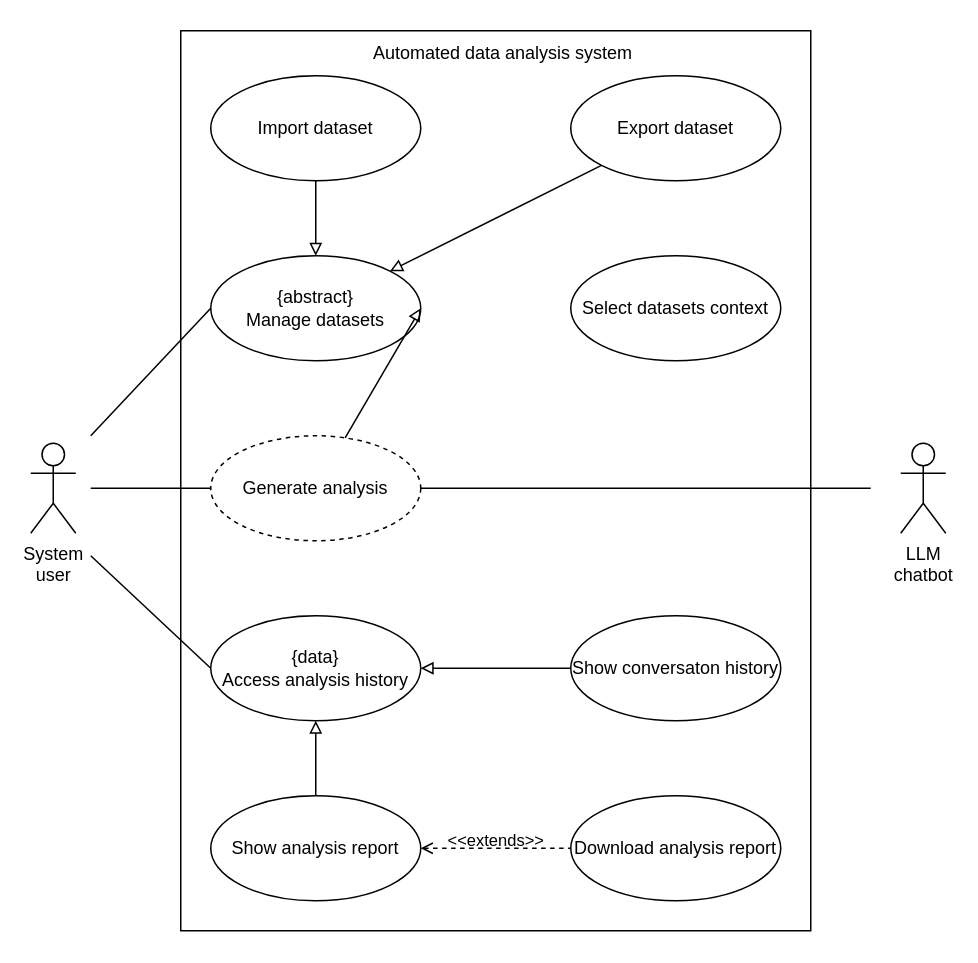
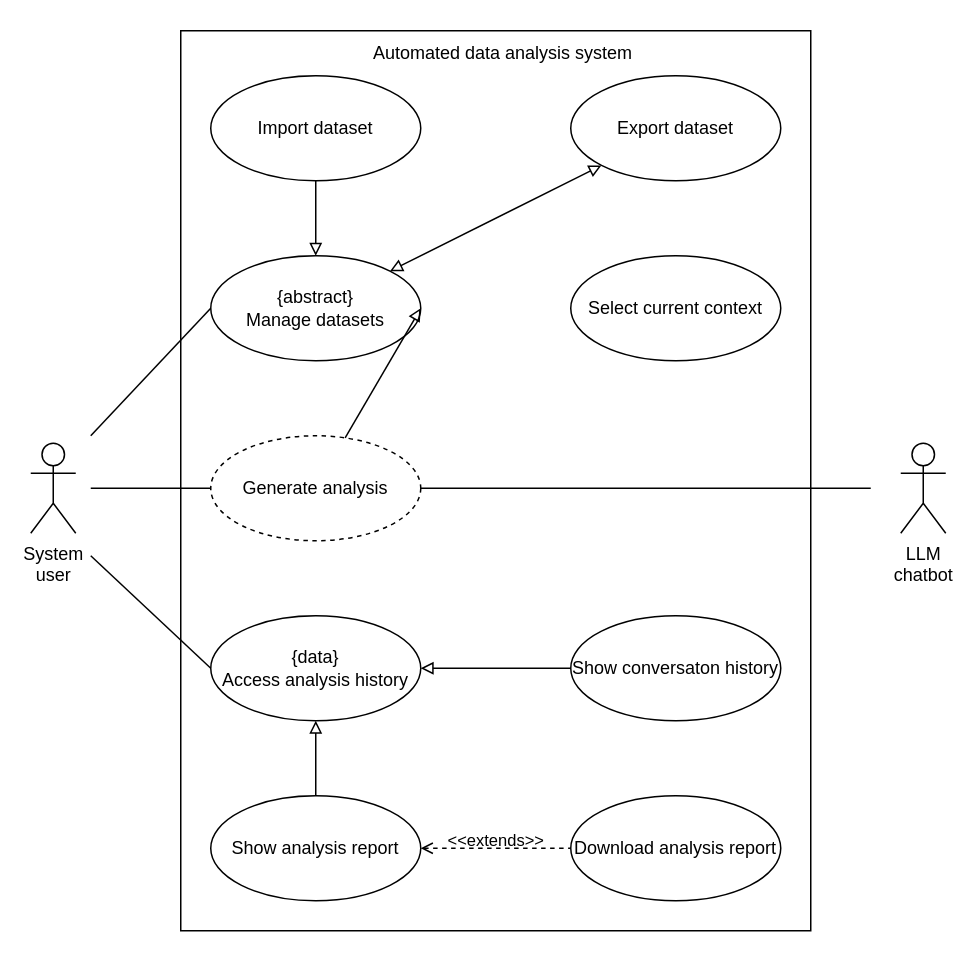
(594, 169) -> (590, 171)
(676, 308) -> (676, 308)
